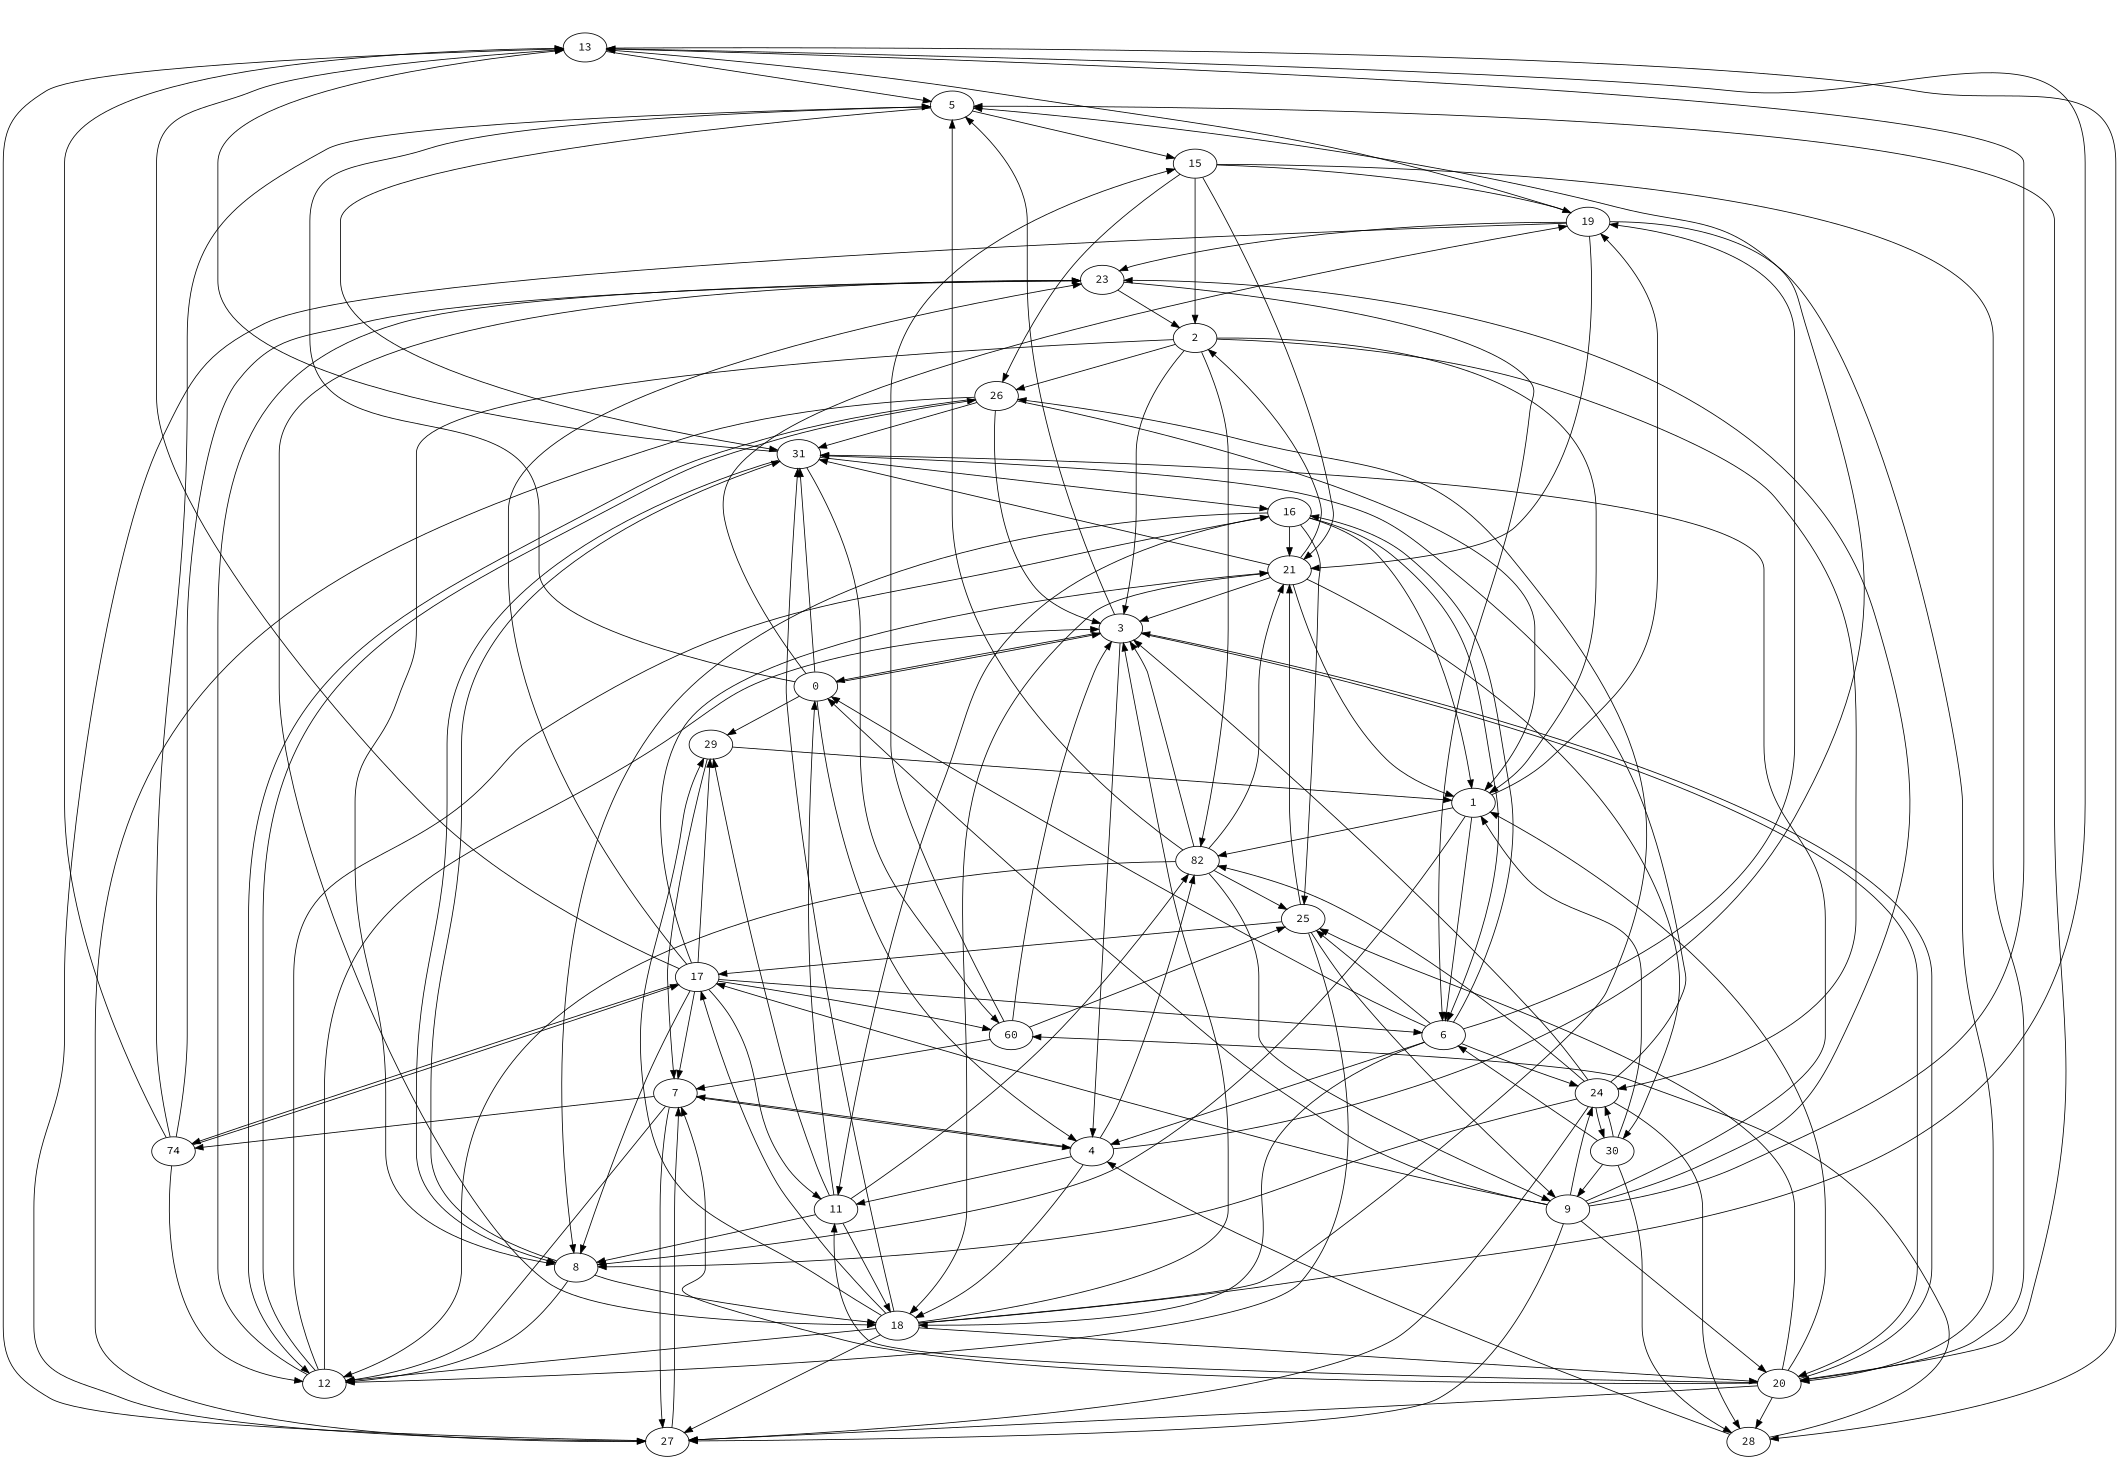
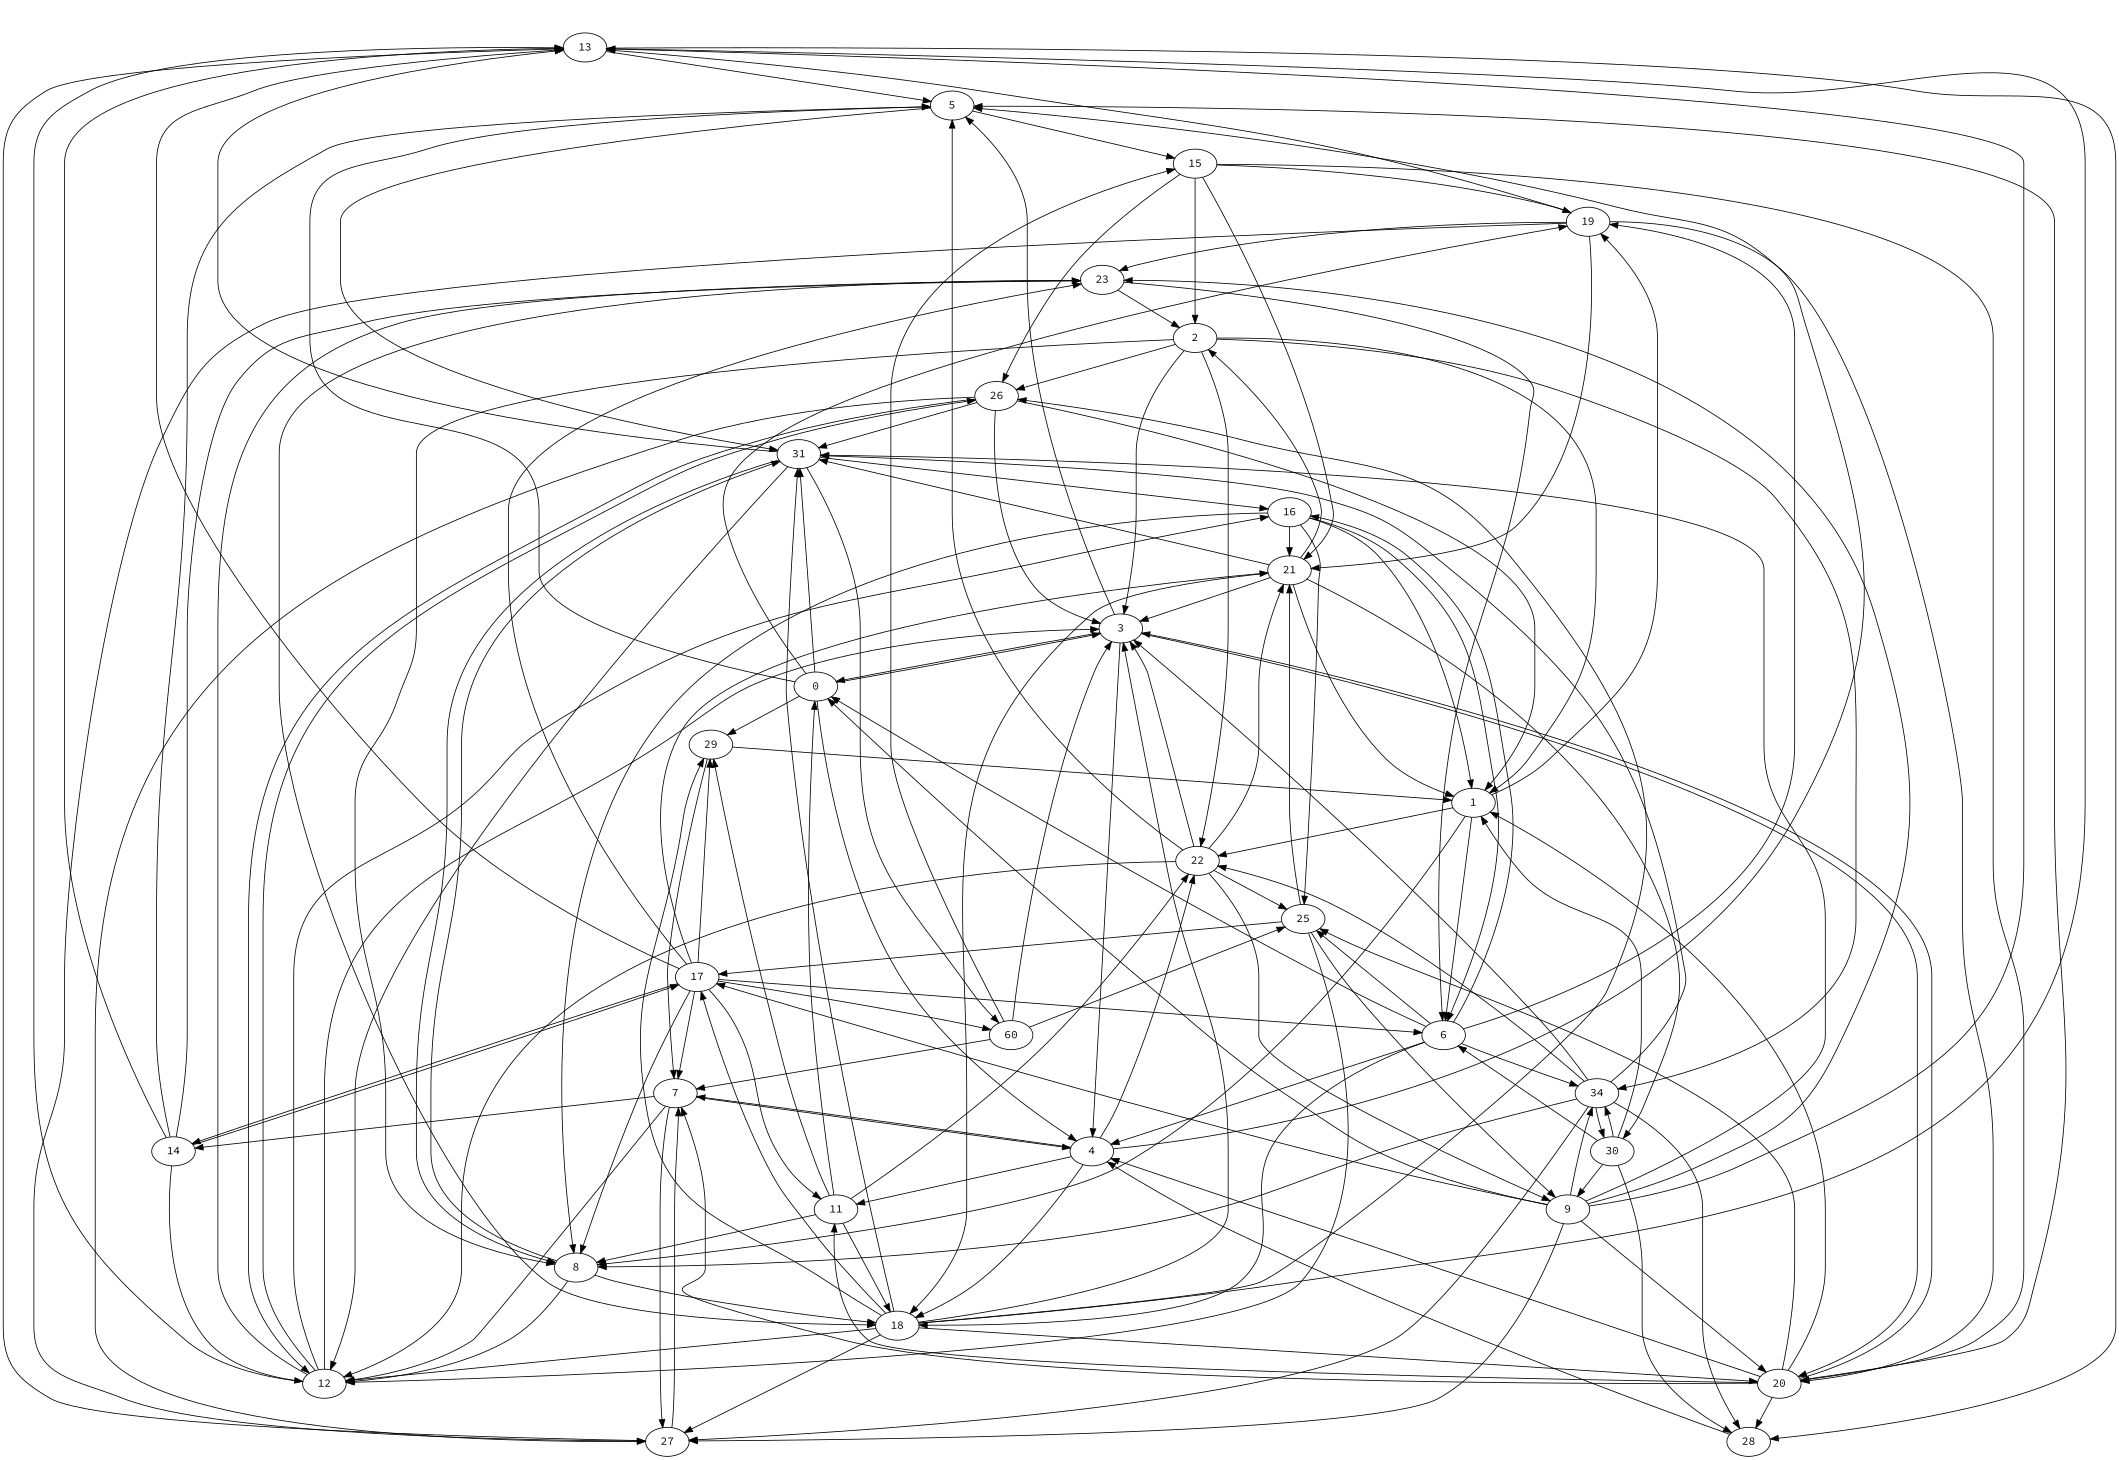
none -> (34, 557)
(956, 746) -> none
none -> (488, 826)
(1198, 861) -> (1198, 861)
(1597, 1093) -> (1597, 1093)
(1685, 1100) -> none
(173, 1151) -> (173, 1151)
(1228, 1414) -> (1440, 1269)
